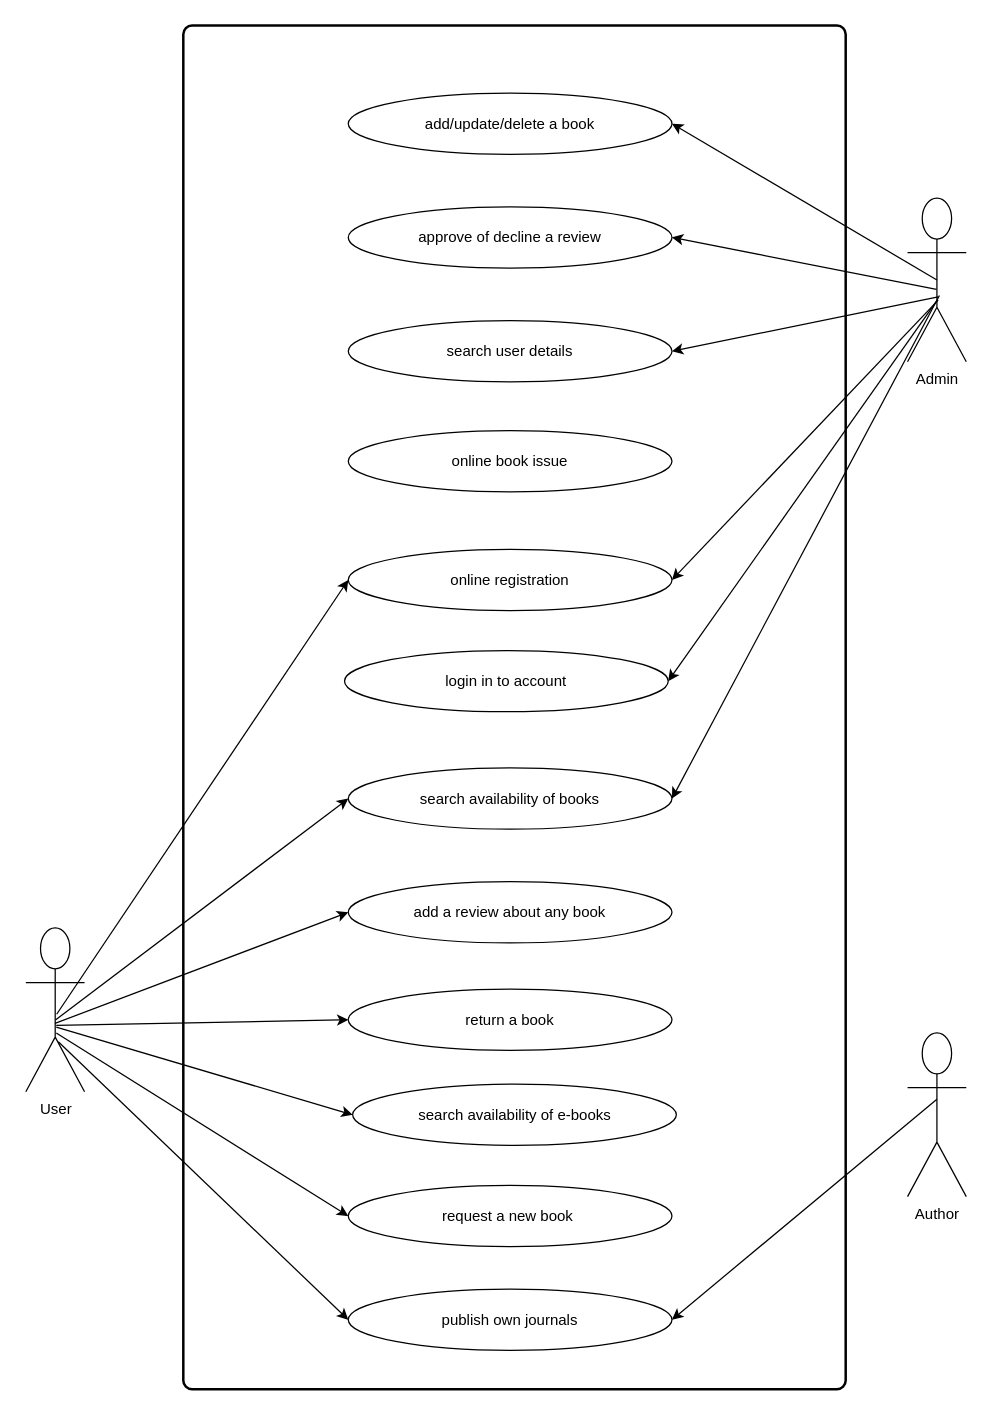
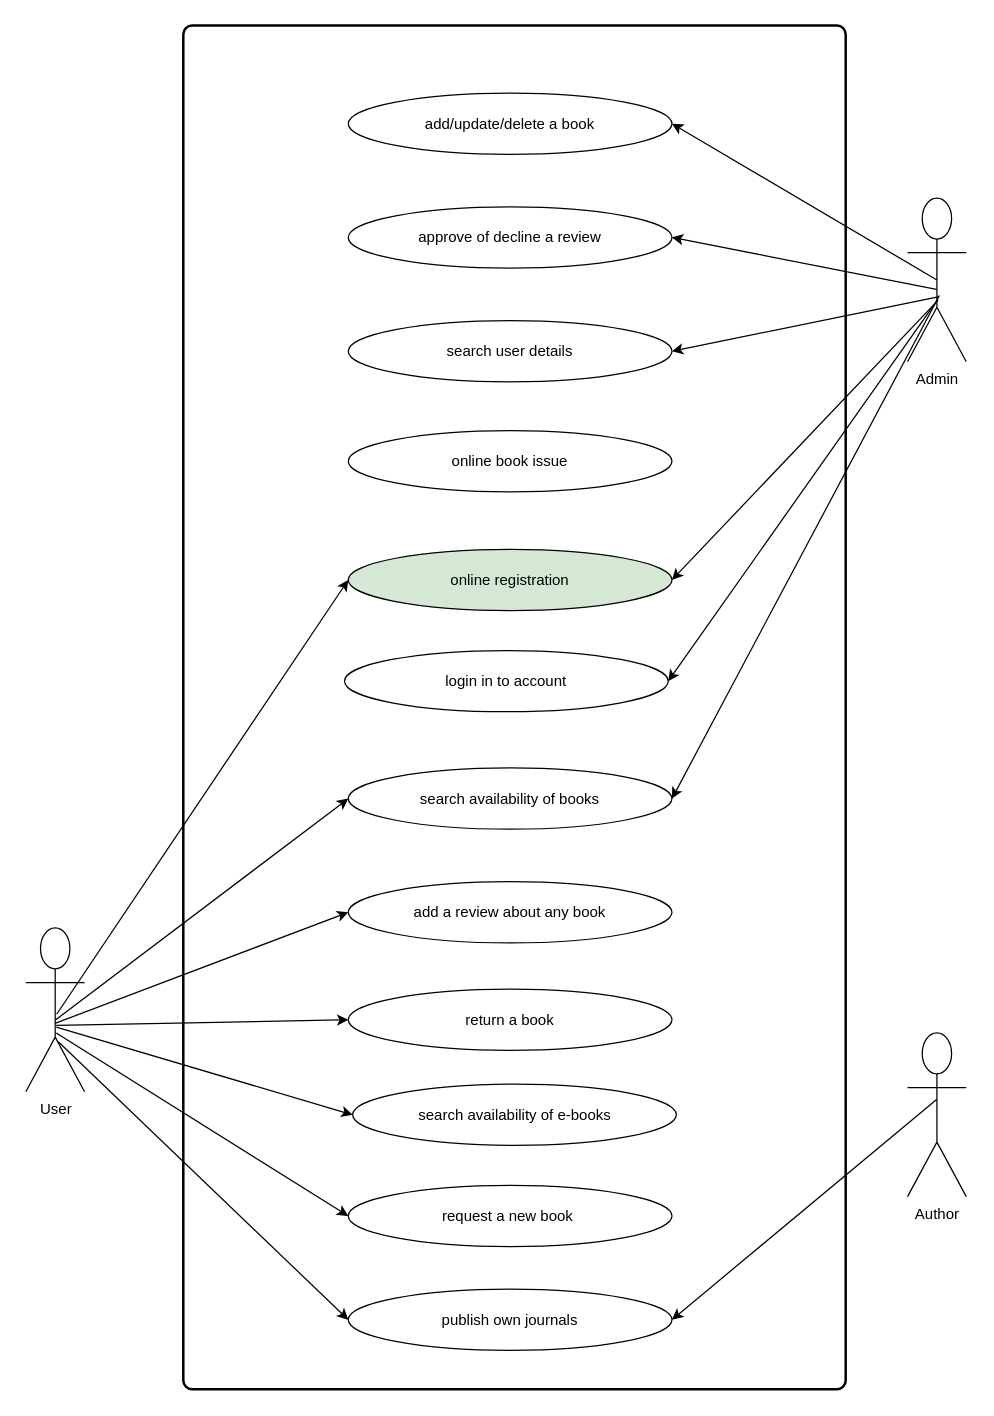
(510, 580) -> (510, 580)
